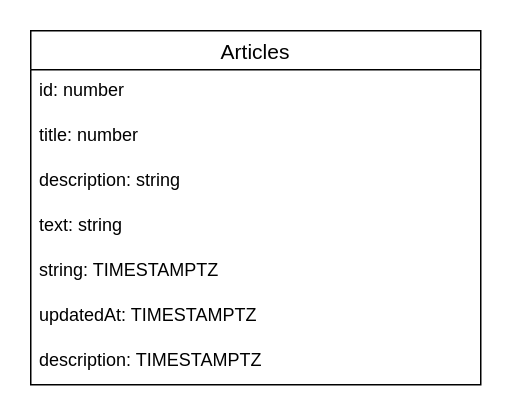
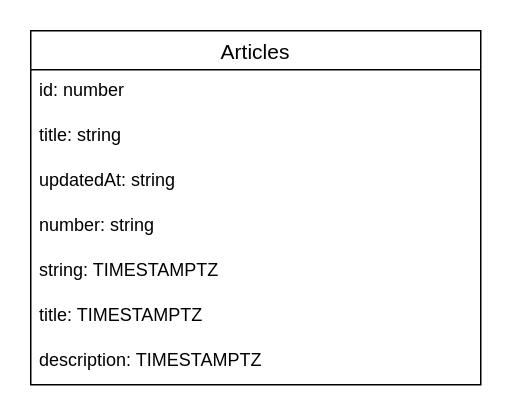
(96, 136) -> (94, 136)
(124, 181) -> (118, 181)
(93, 226) -> (103, 226)
(146, 316) -> (121, 316)
